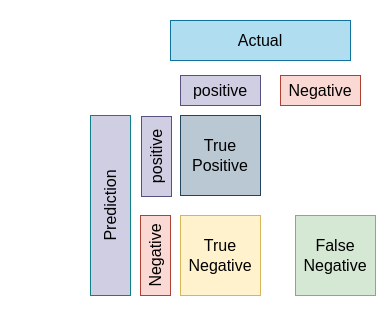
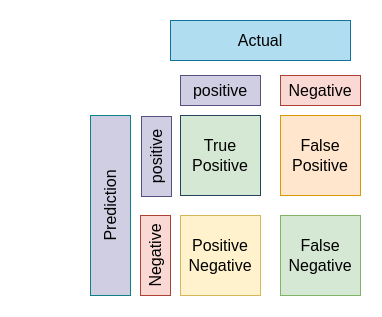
(221, 156) -> (221, 156)
none -> (321, 156)
(221, 256) -> (221, 256)
(336, 256) -> (321, 256)
